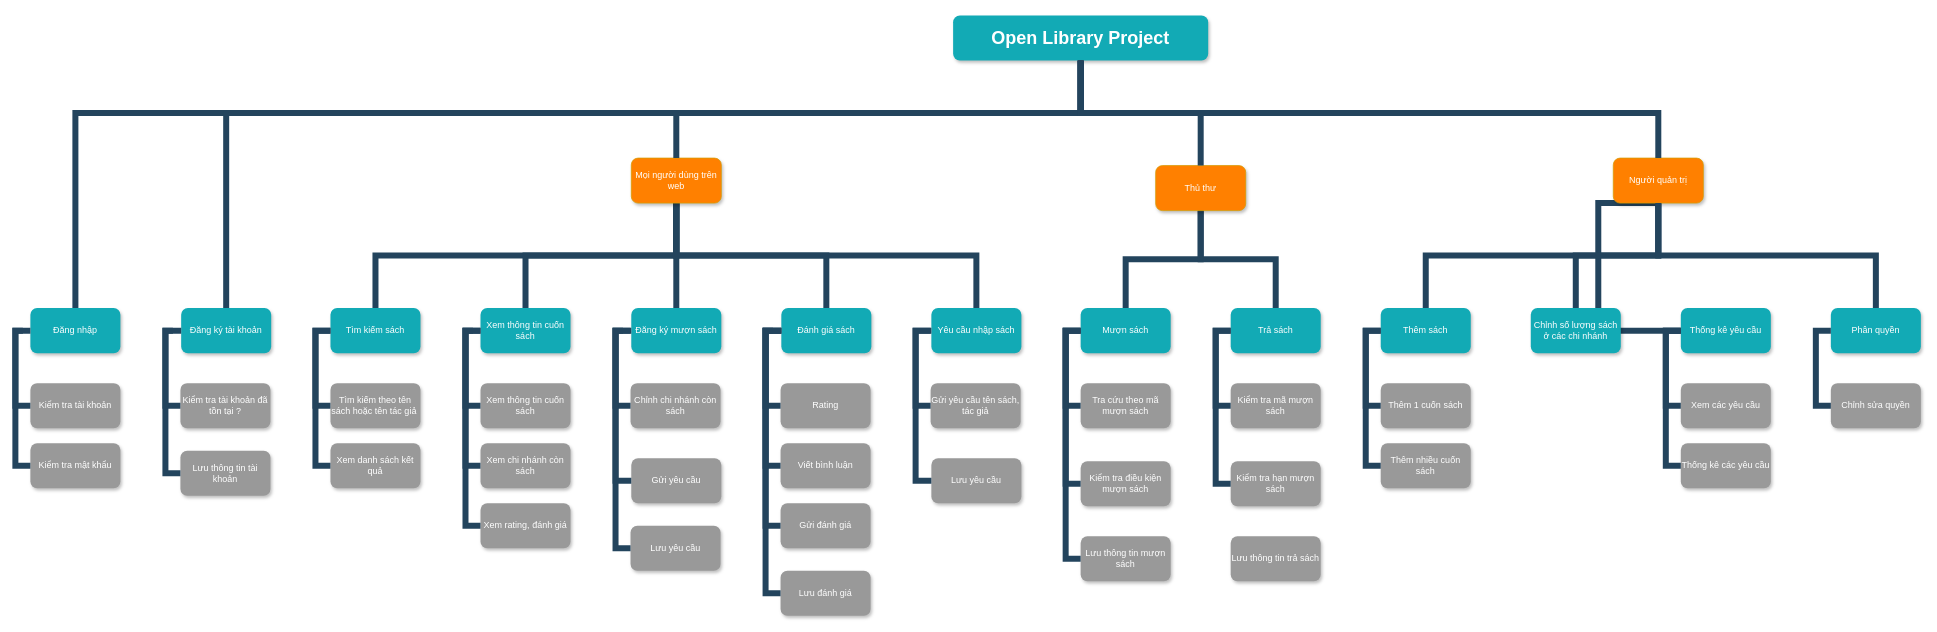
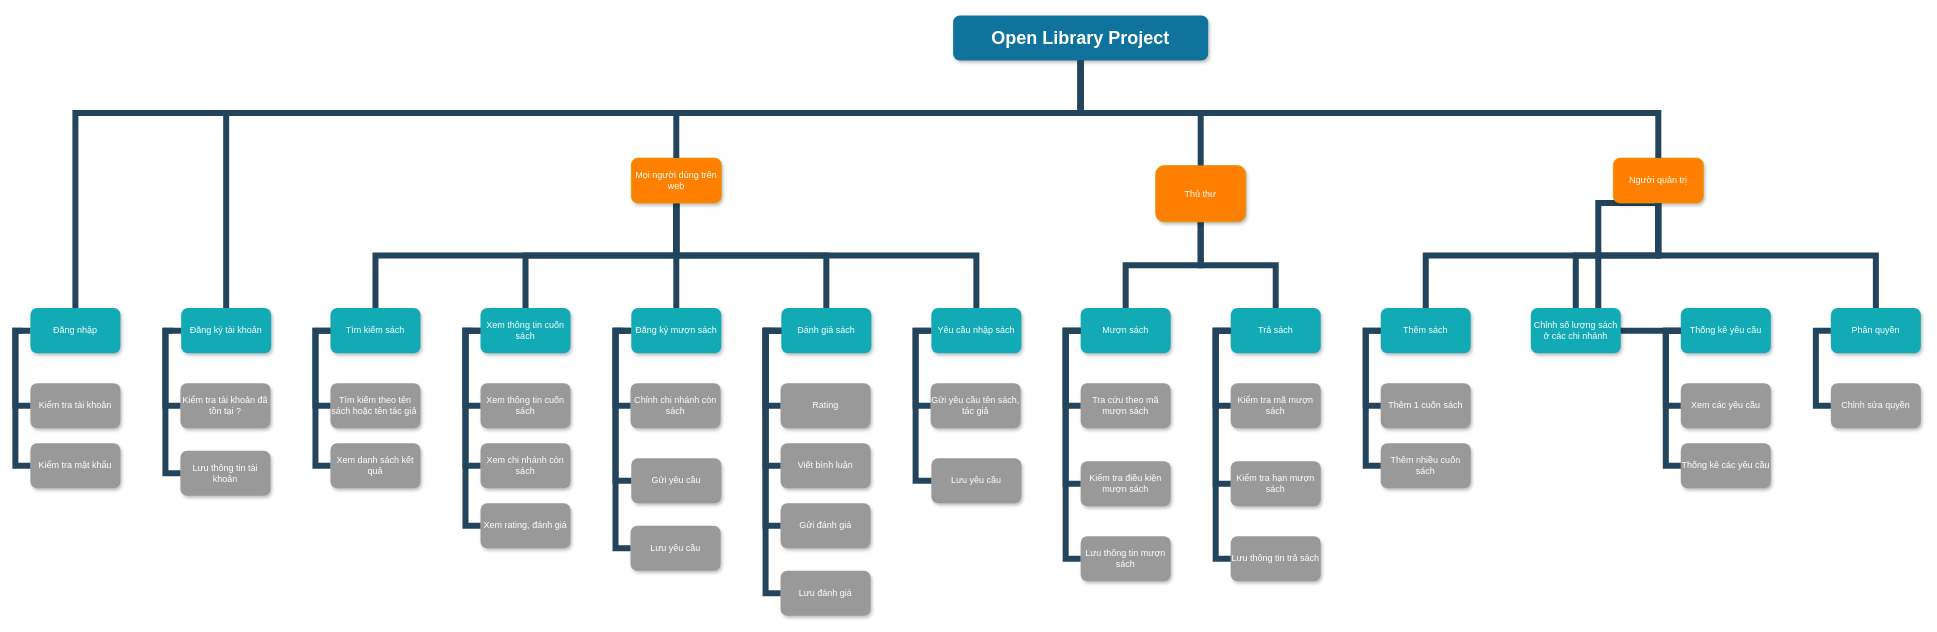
(1080, 38) -> (1080, 38)
(1200, 188) -> (1200, 194)
none -> (1215, 529)
